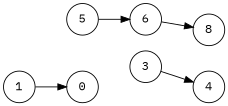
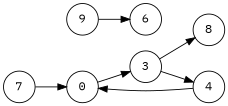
(83, 19) -> (83, 19)
(173, 24) -> (174, 51)
none -> (110, 78)
(19, 87) -> (19, 87)
none -> (150, 91)
